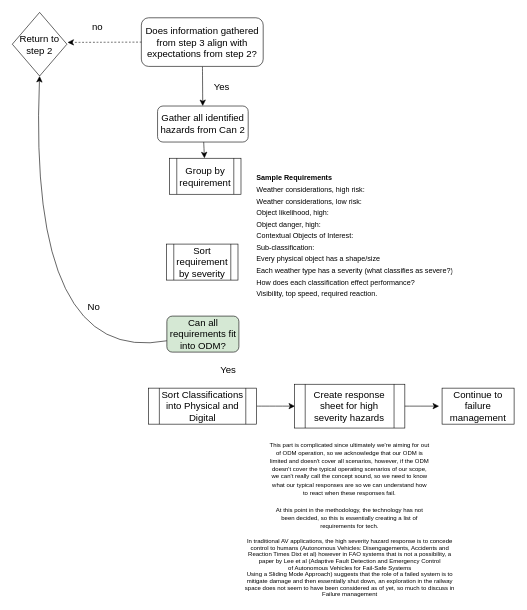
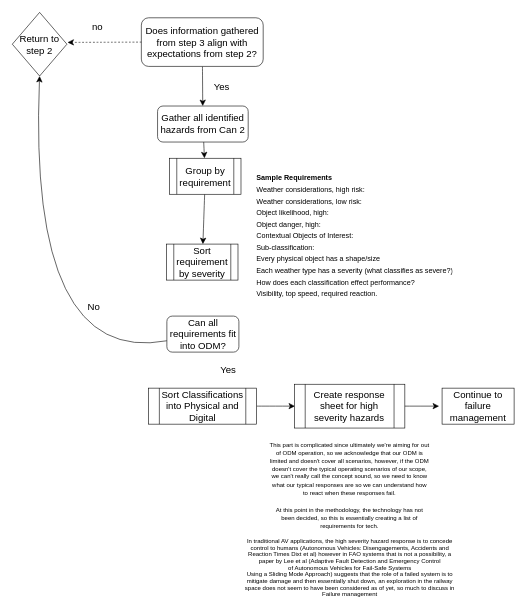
none -> (203, 230)
(203, 334) -> (203, 334)
